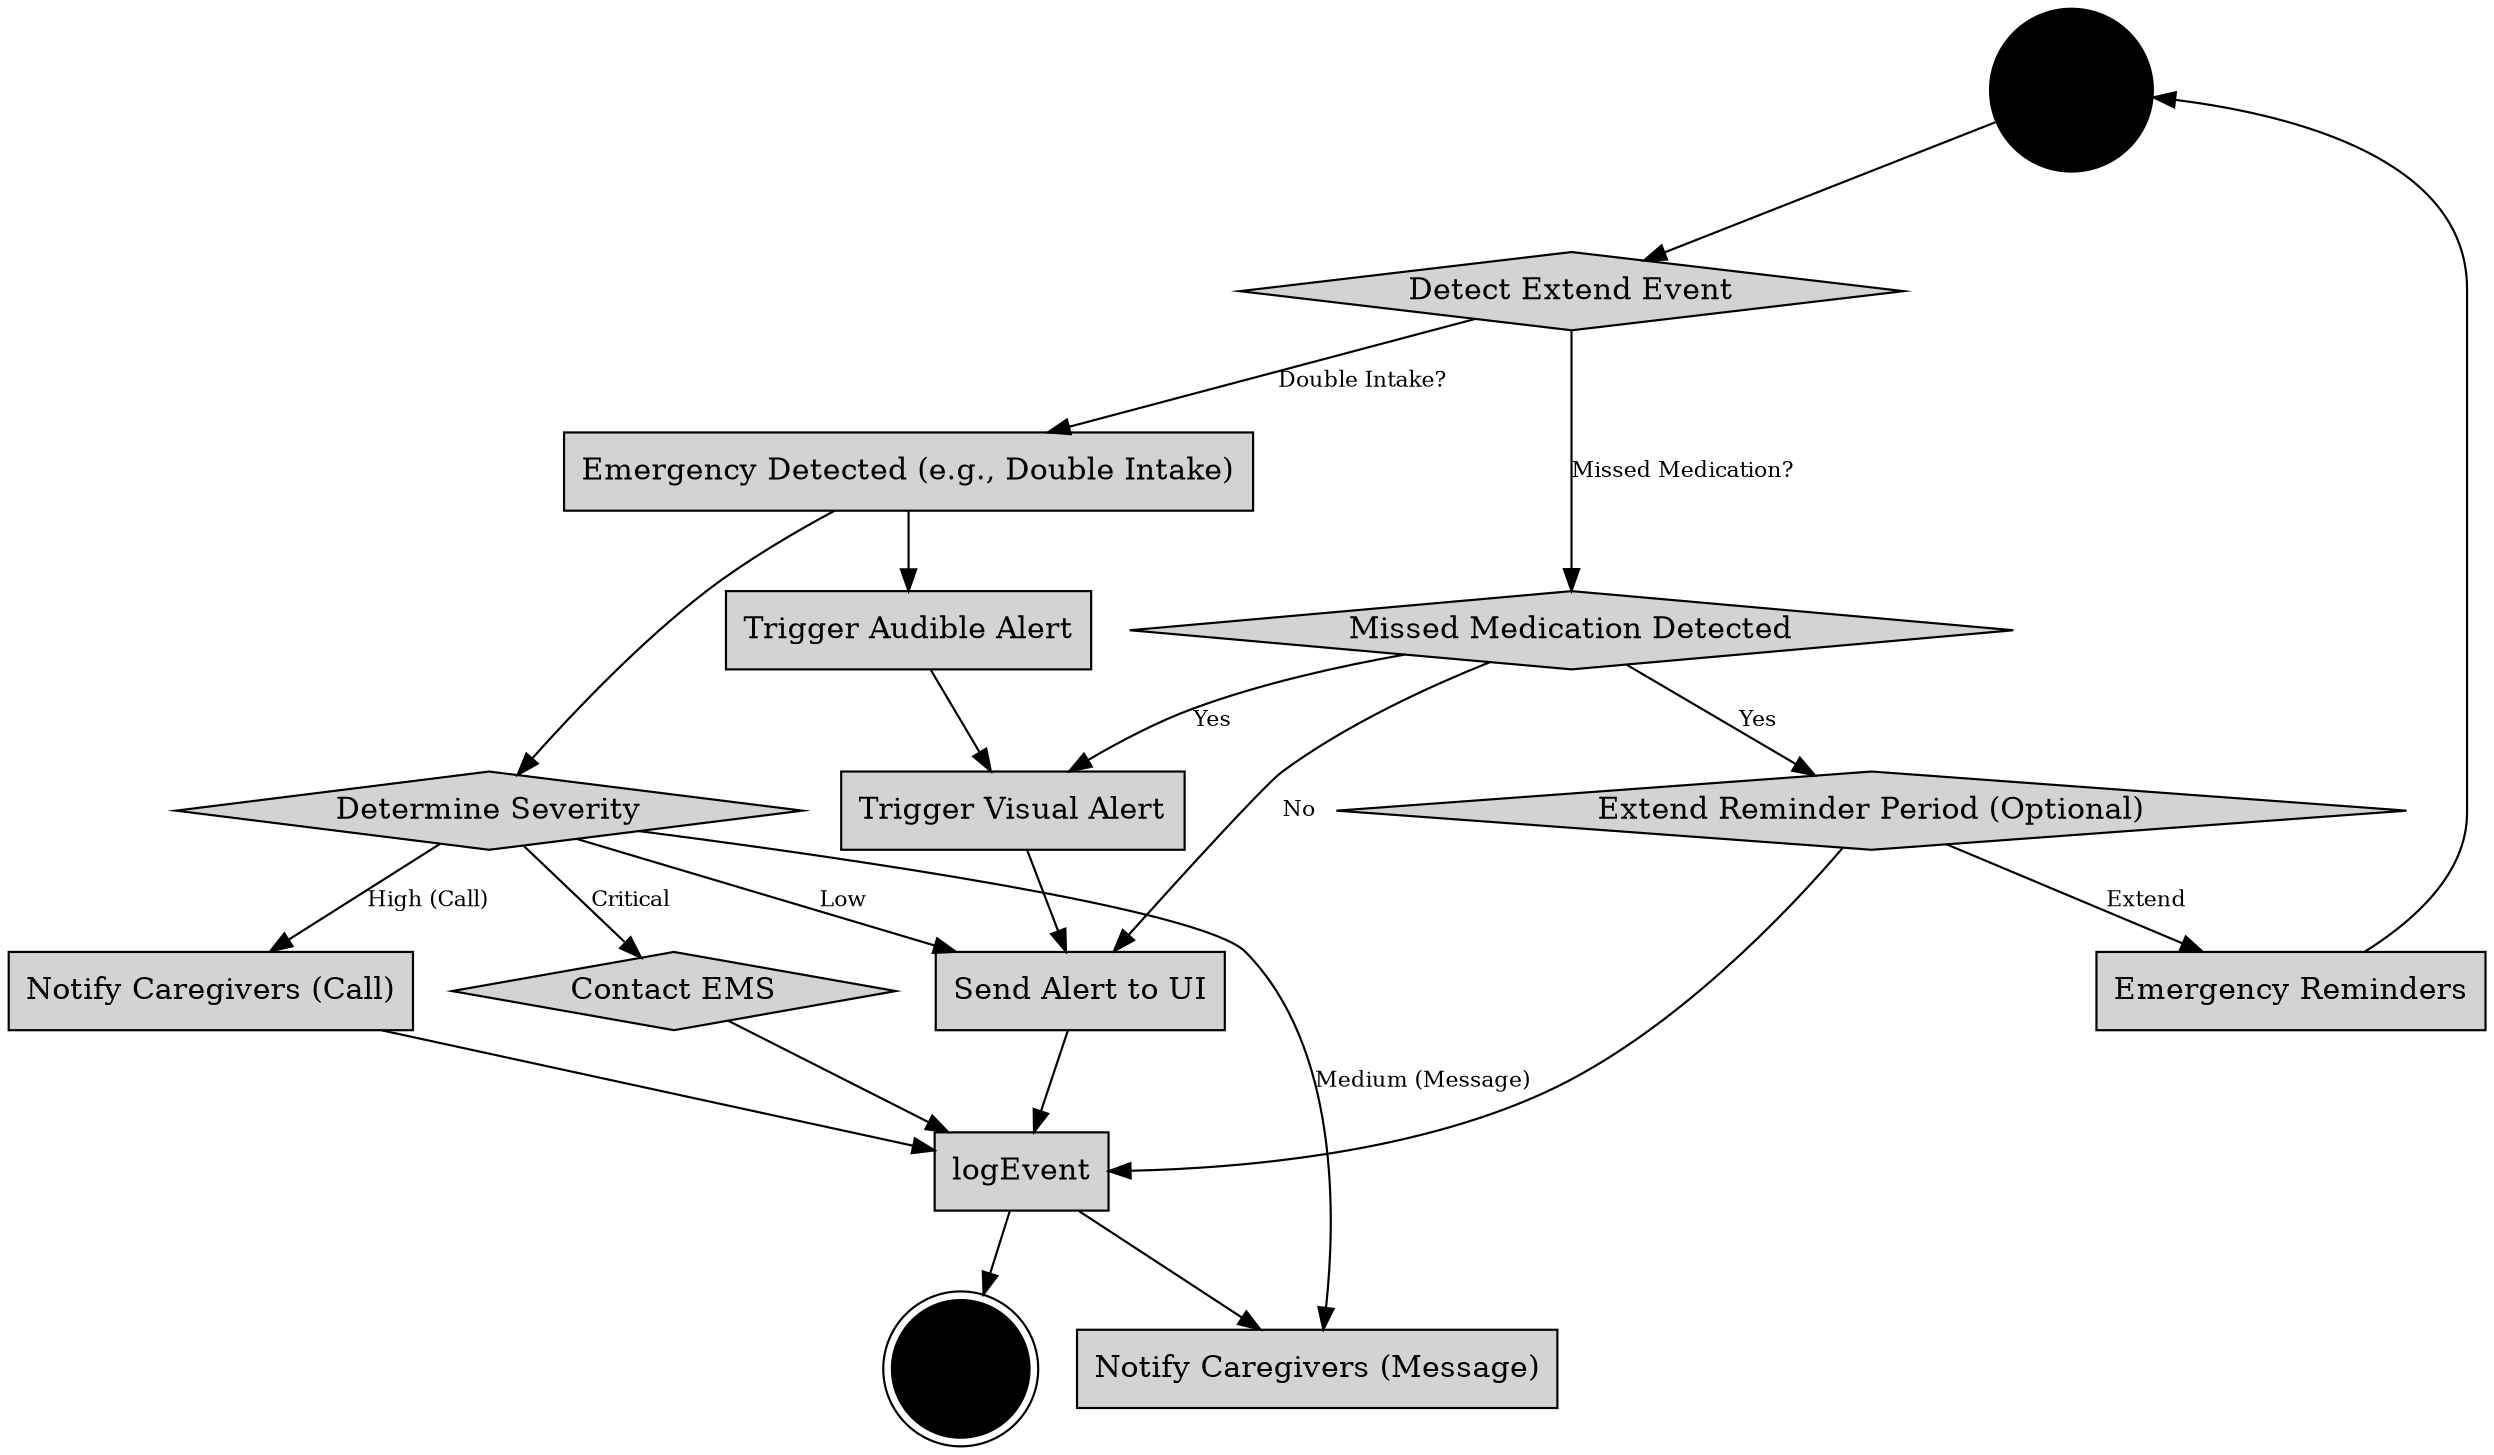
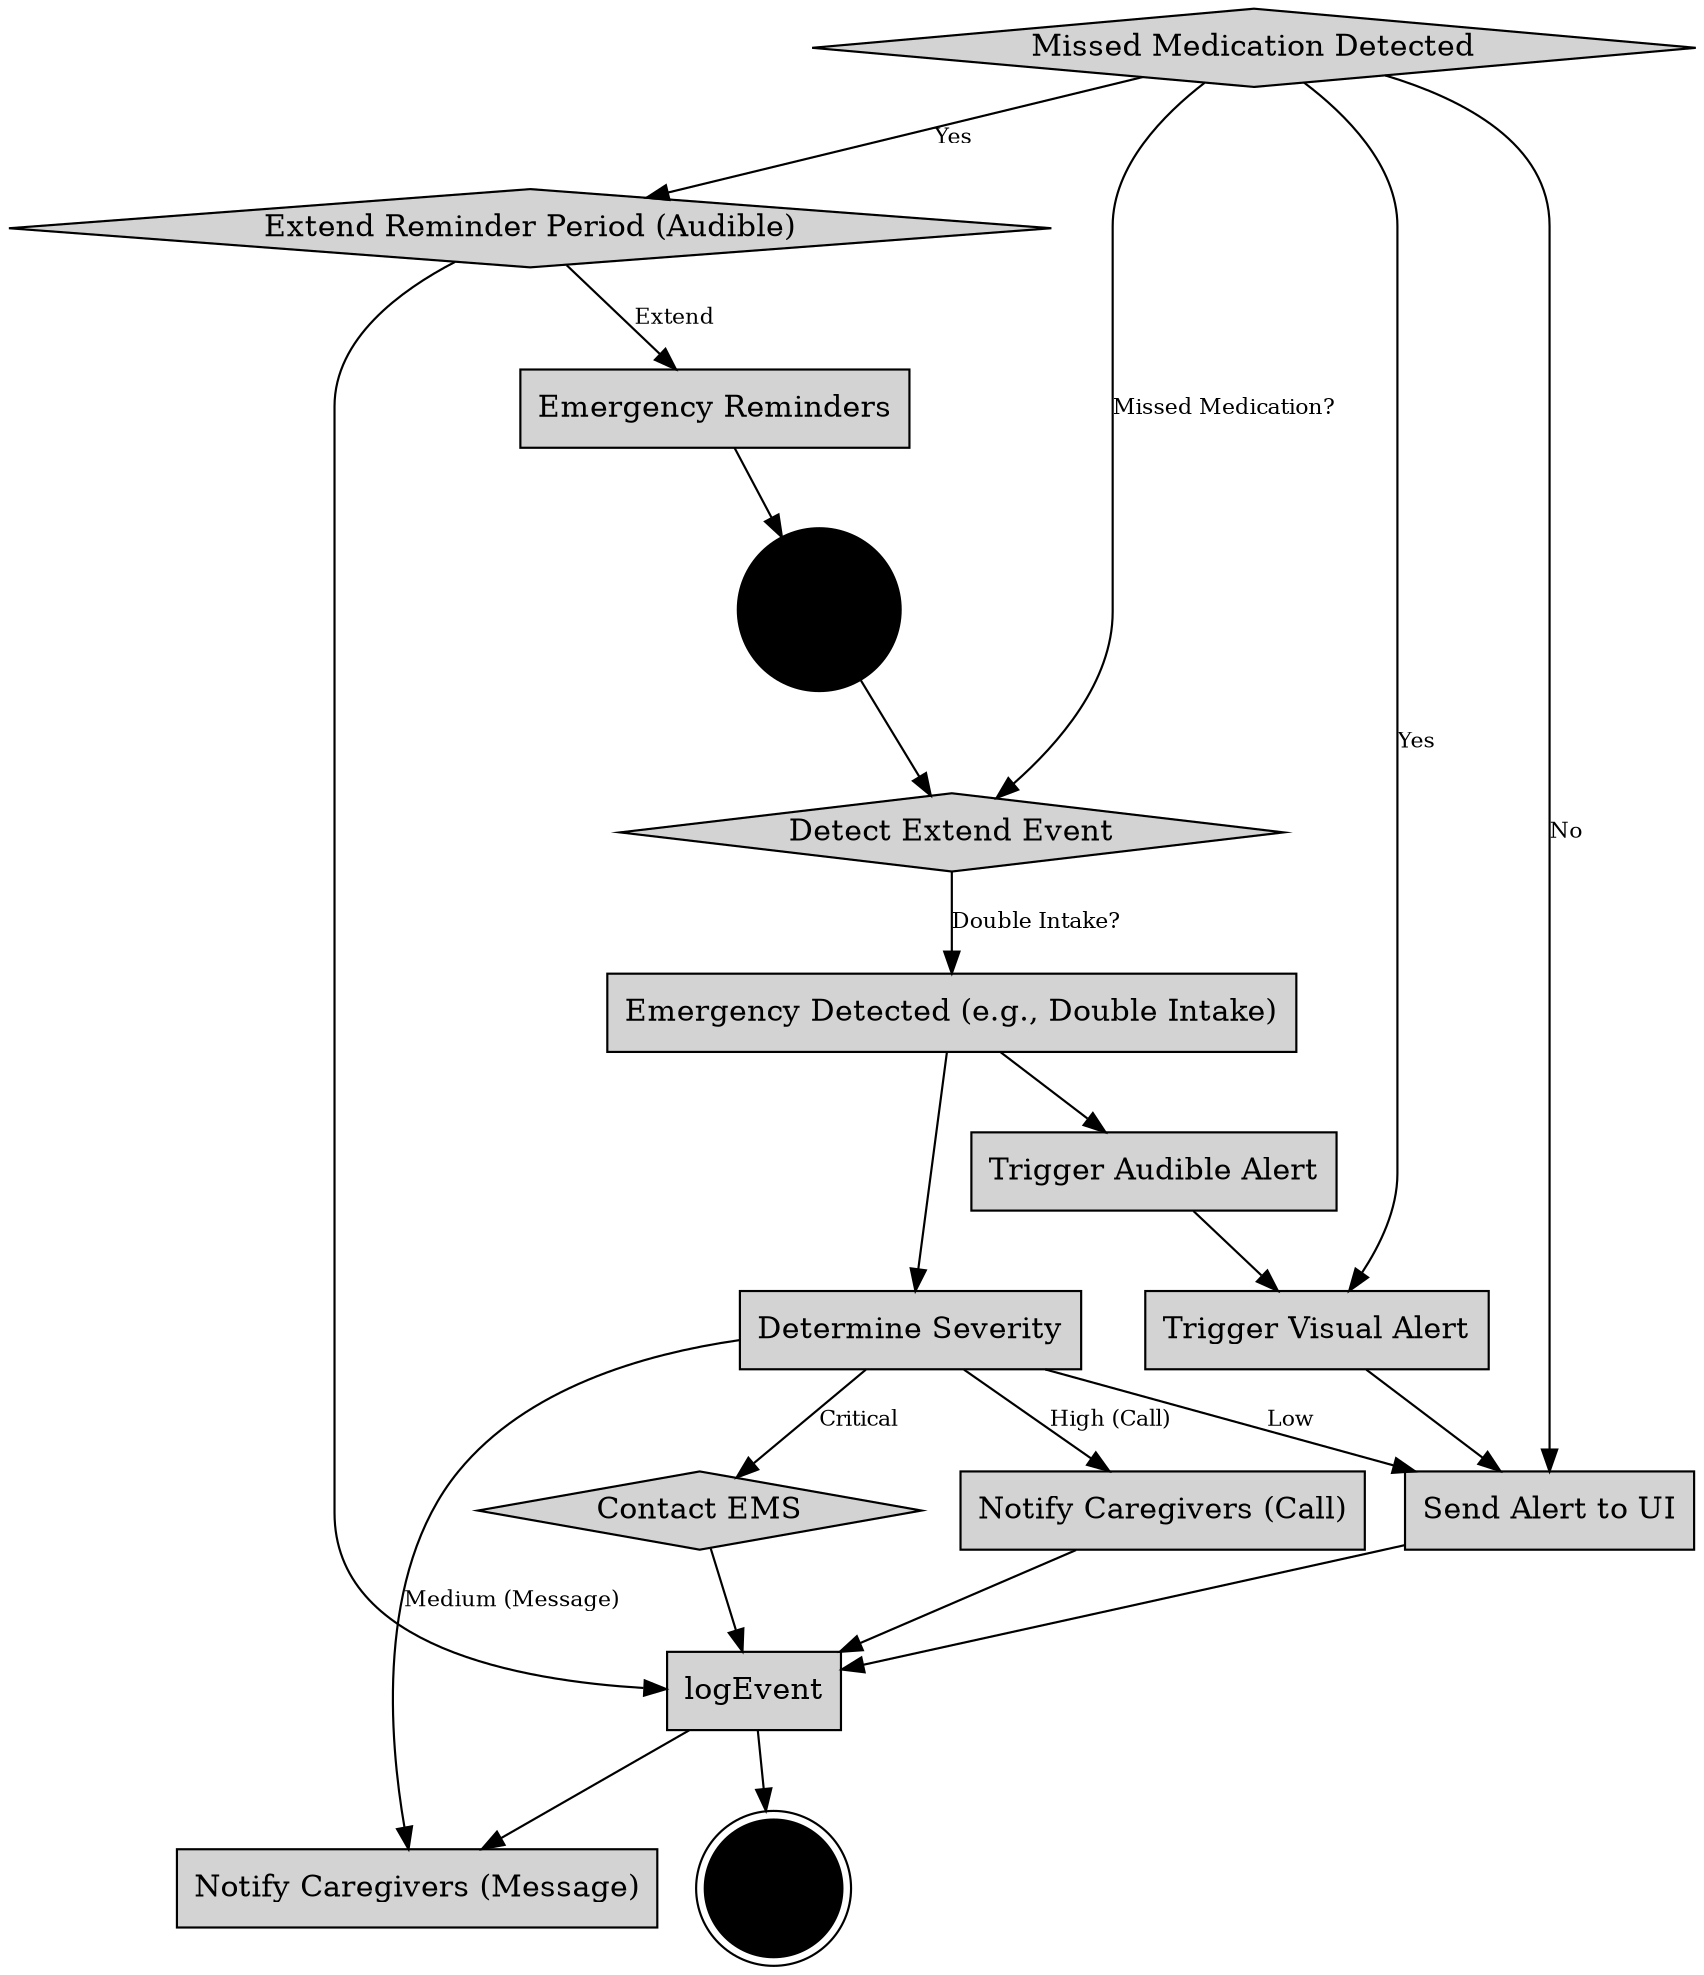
(1572, 449) -> (1113, 433)
(489, 811) -> (911, 1330)
(1871, 811) -> (530, 228)
